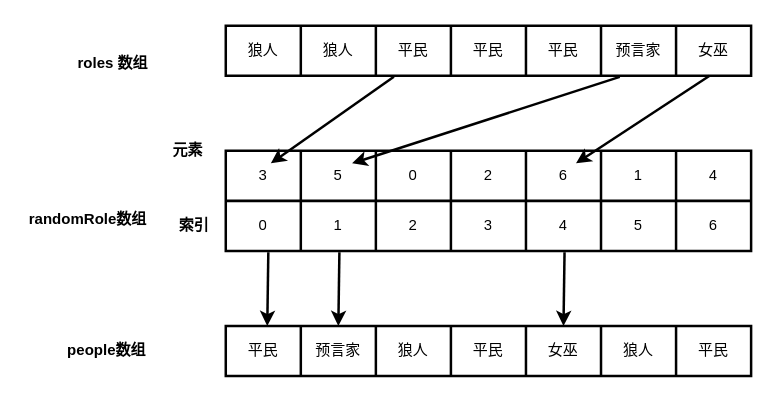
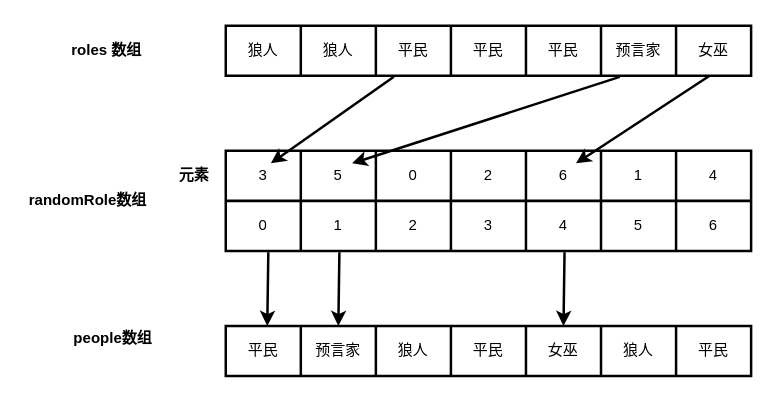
(113, 63) -> (107, 51)
(188, 151) -> (194, 176)
(88, 219) -> (88, 201)
(194, 226) -> none
(107, 351) -> (113, 338)
